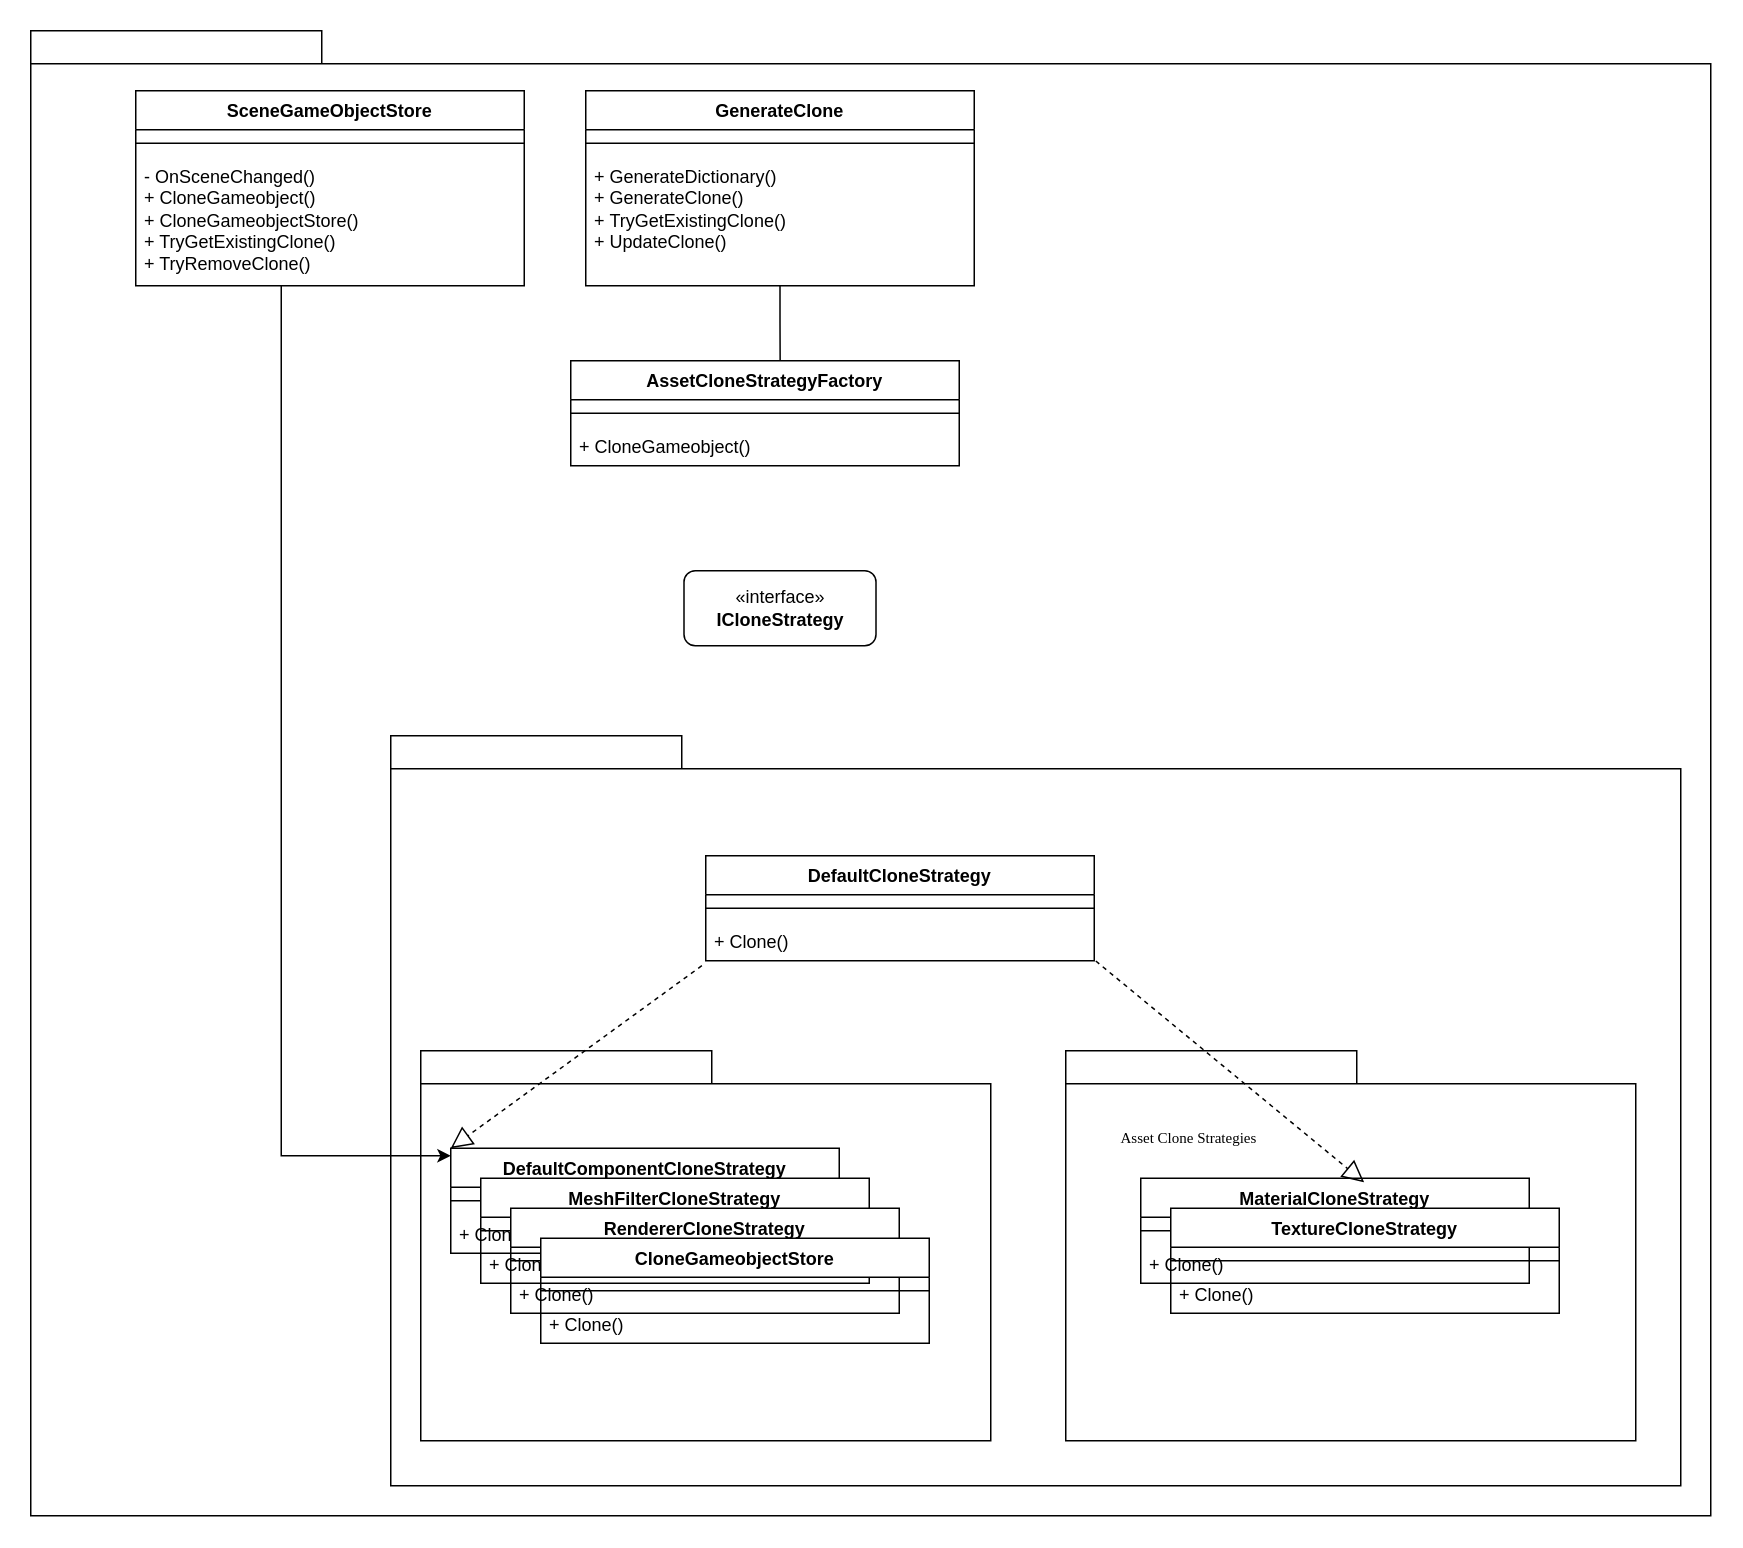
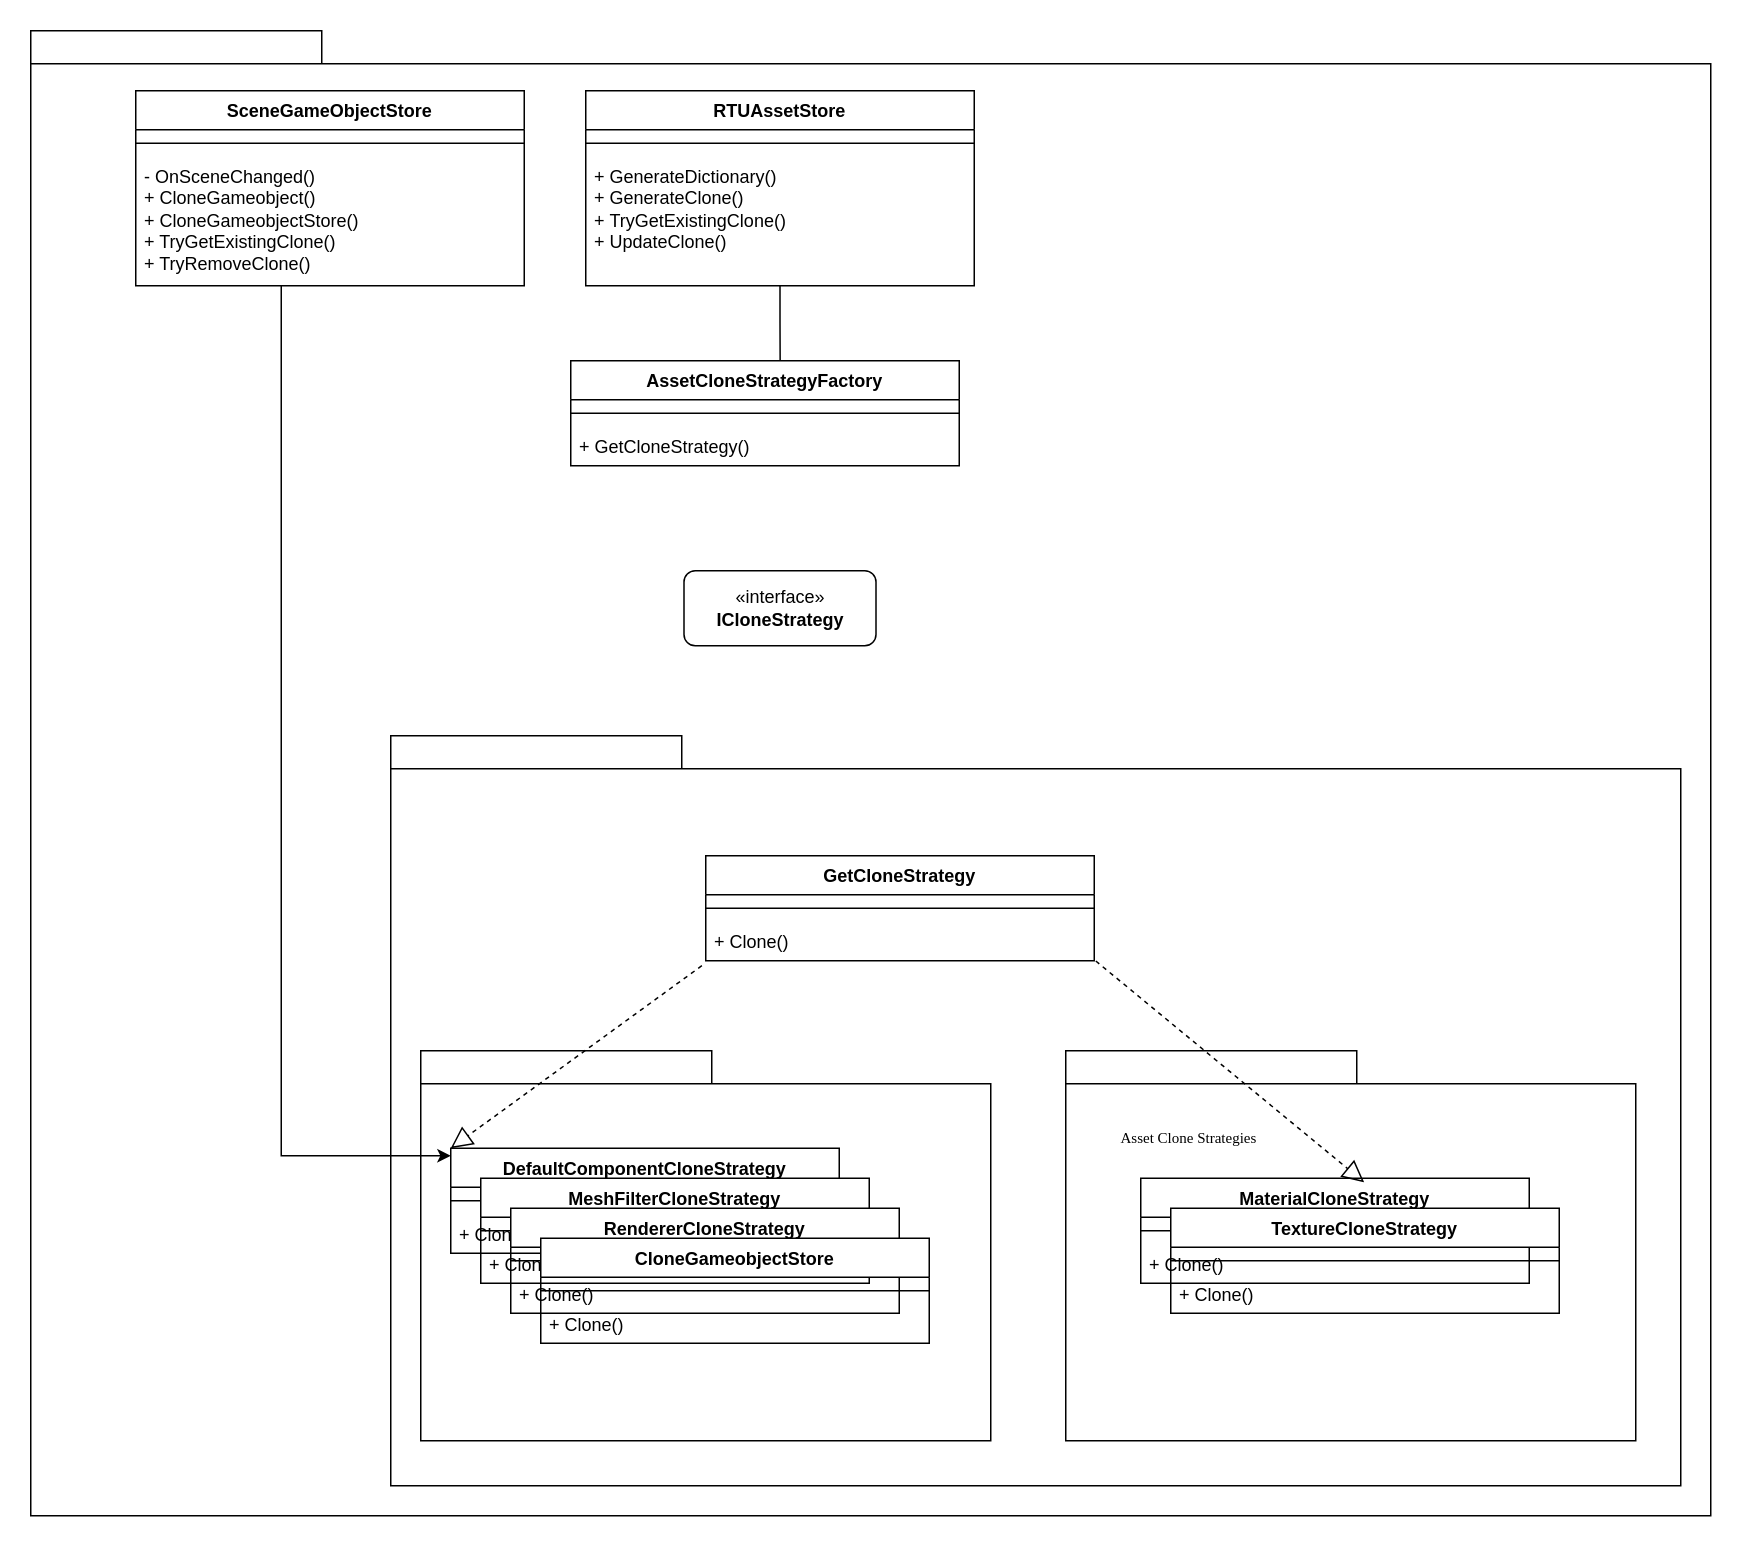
(780, 112) -> (780, 112)
(673, 448) -> (678, 448)
(900, 877) -> (900, 877)
